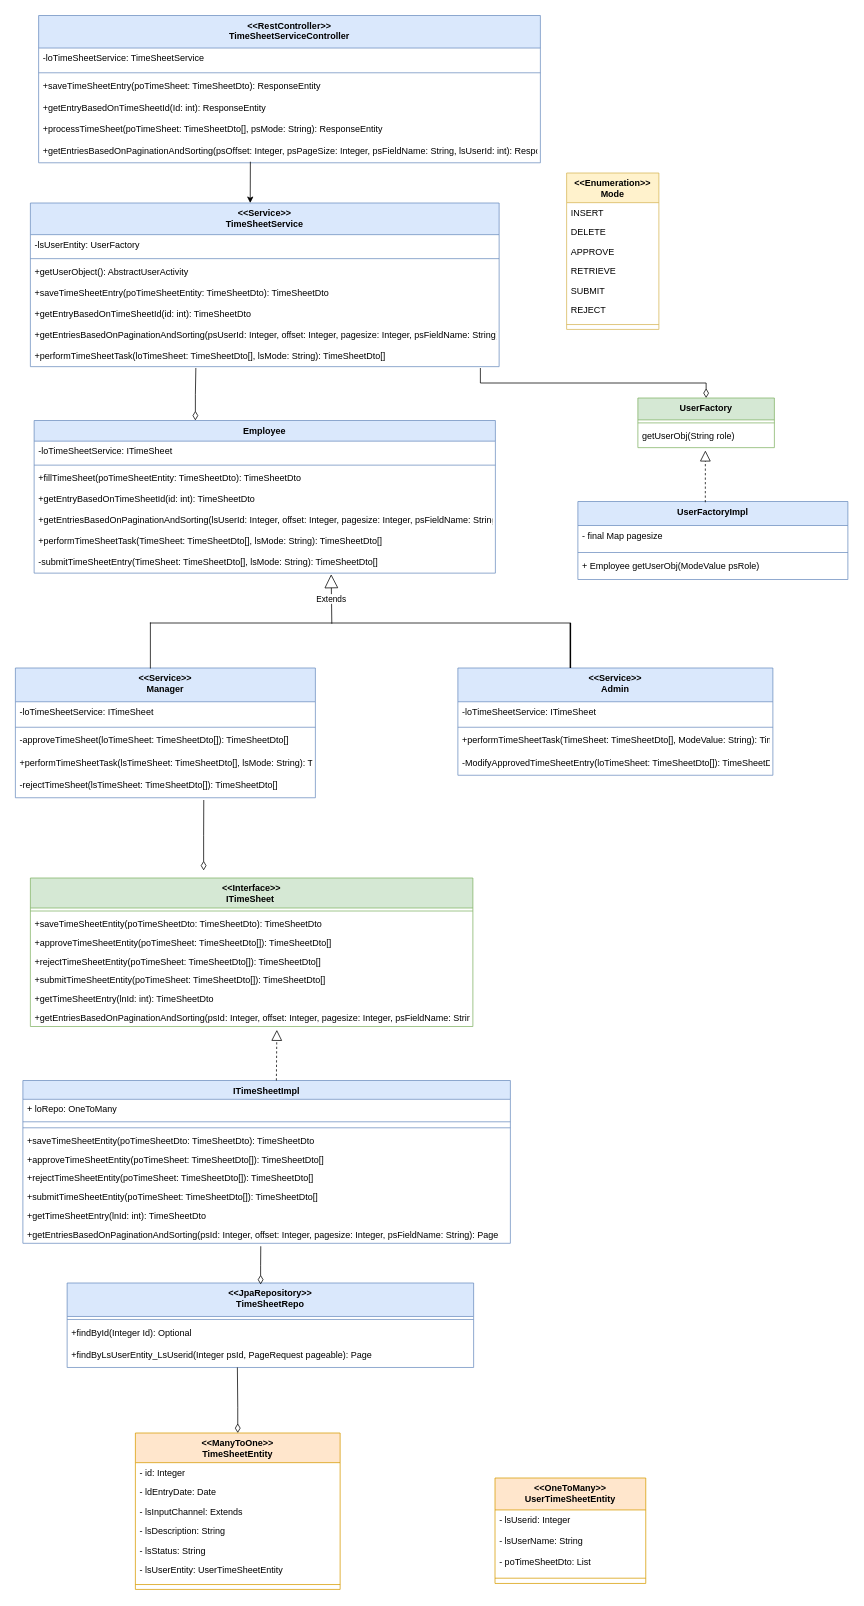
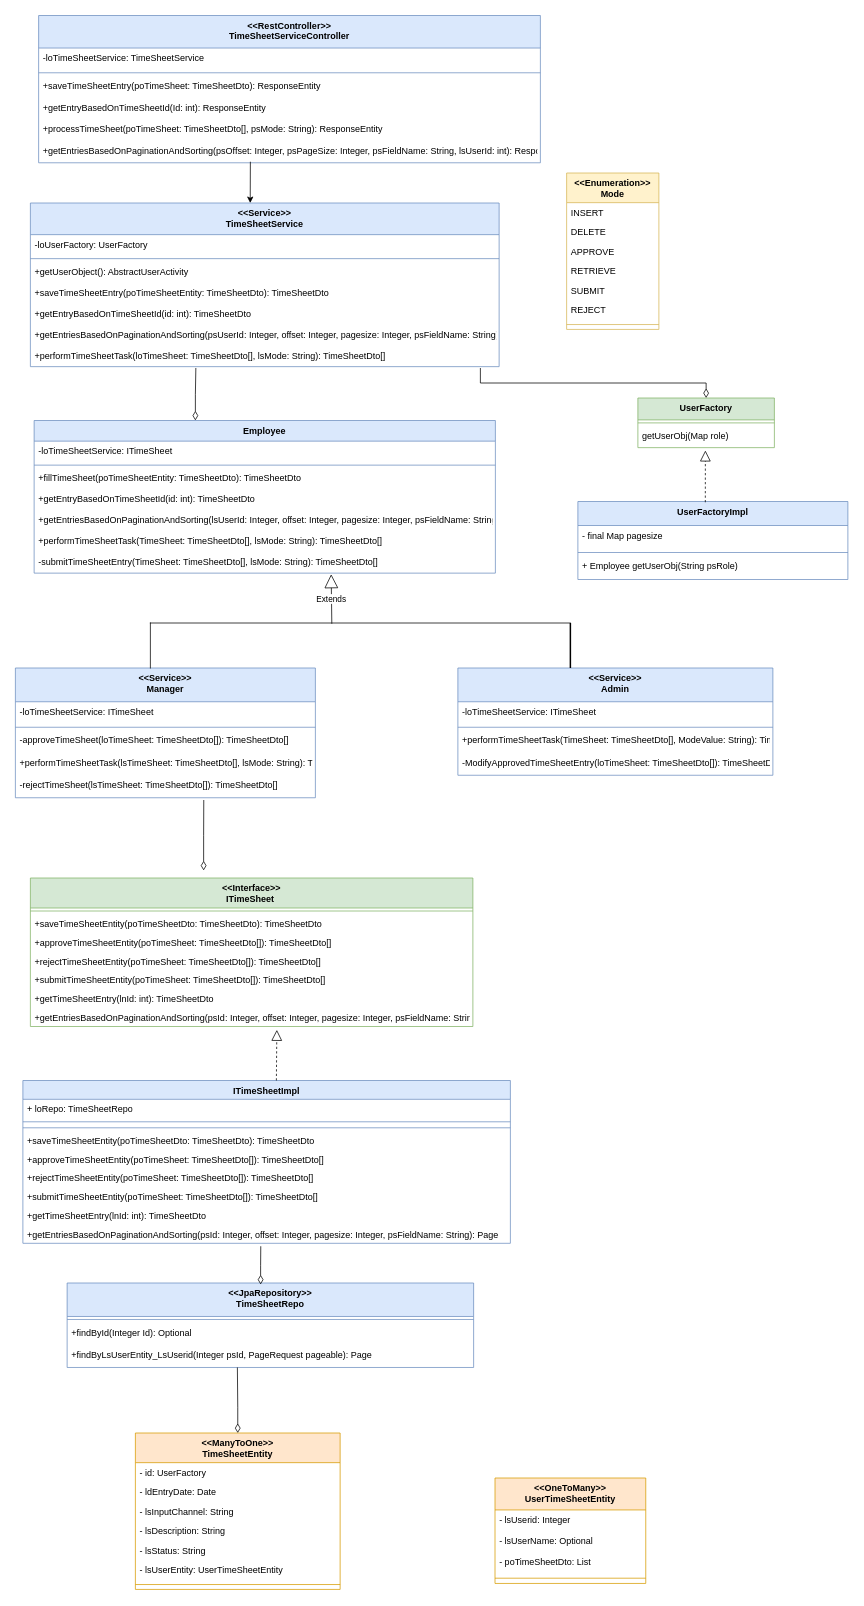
(95, 245) -> (99, 245)
(696, 436) -> (690, 436)
(673, 566) -> (666, 566)
(71, 1110) -> (79, 1110)
(168, 1473) -> (178, 1473)
(197, 1512) -> (193, 1512)
(544, 1541) -> (548, 1541)
